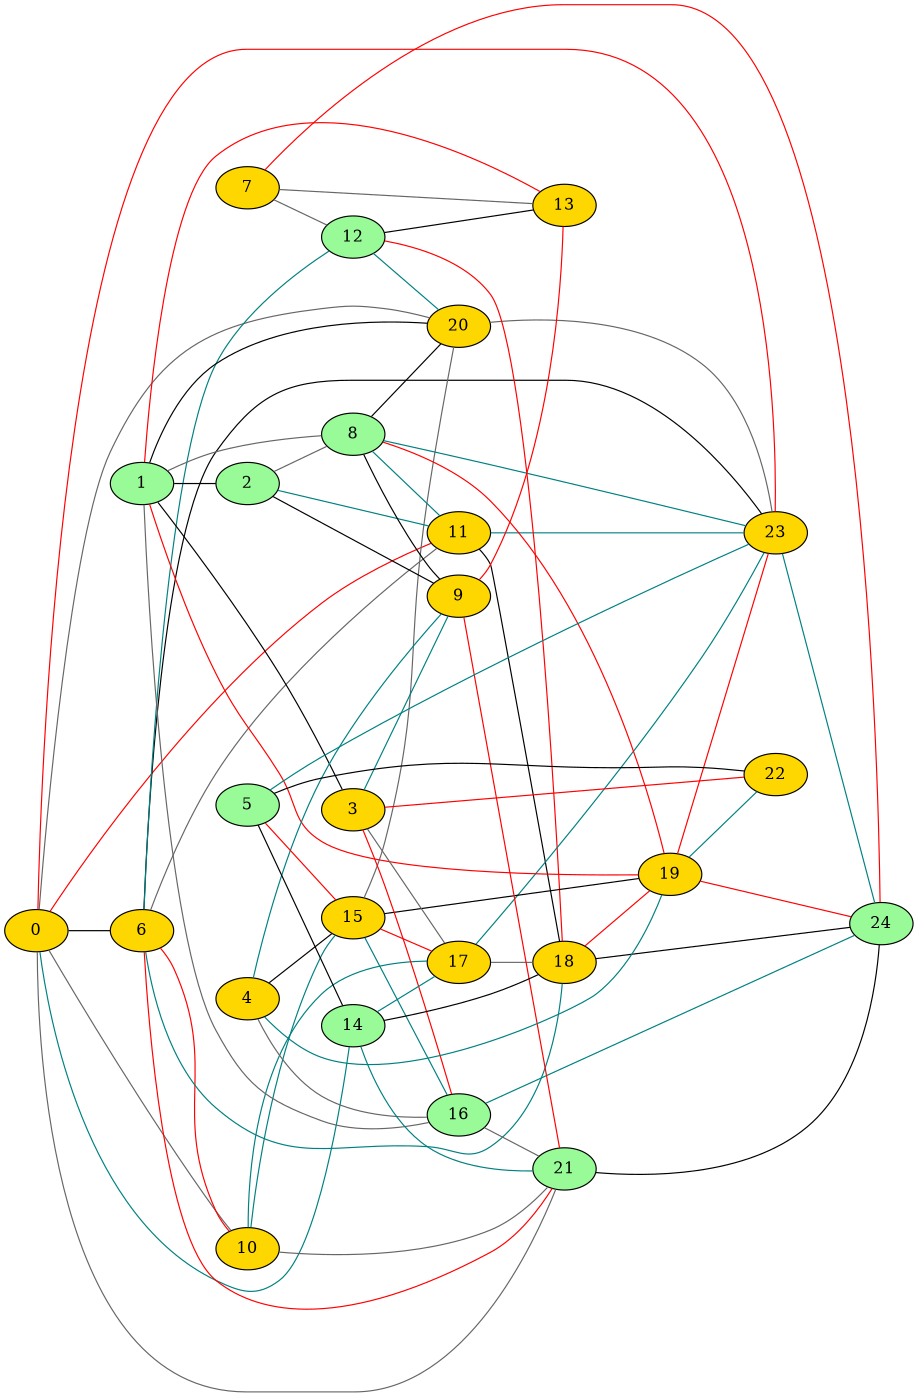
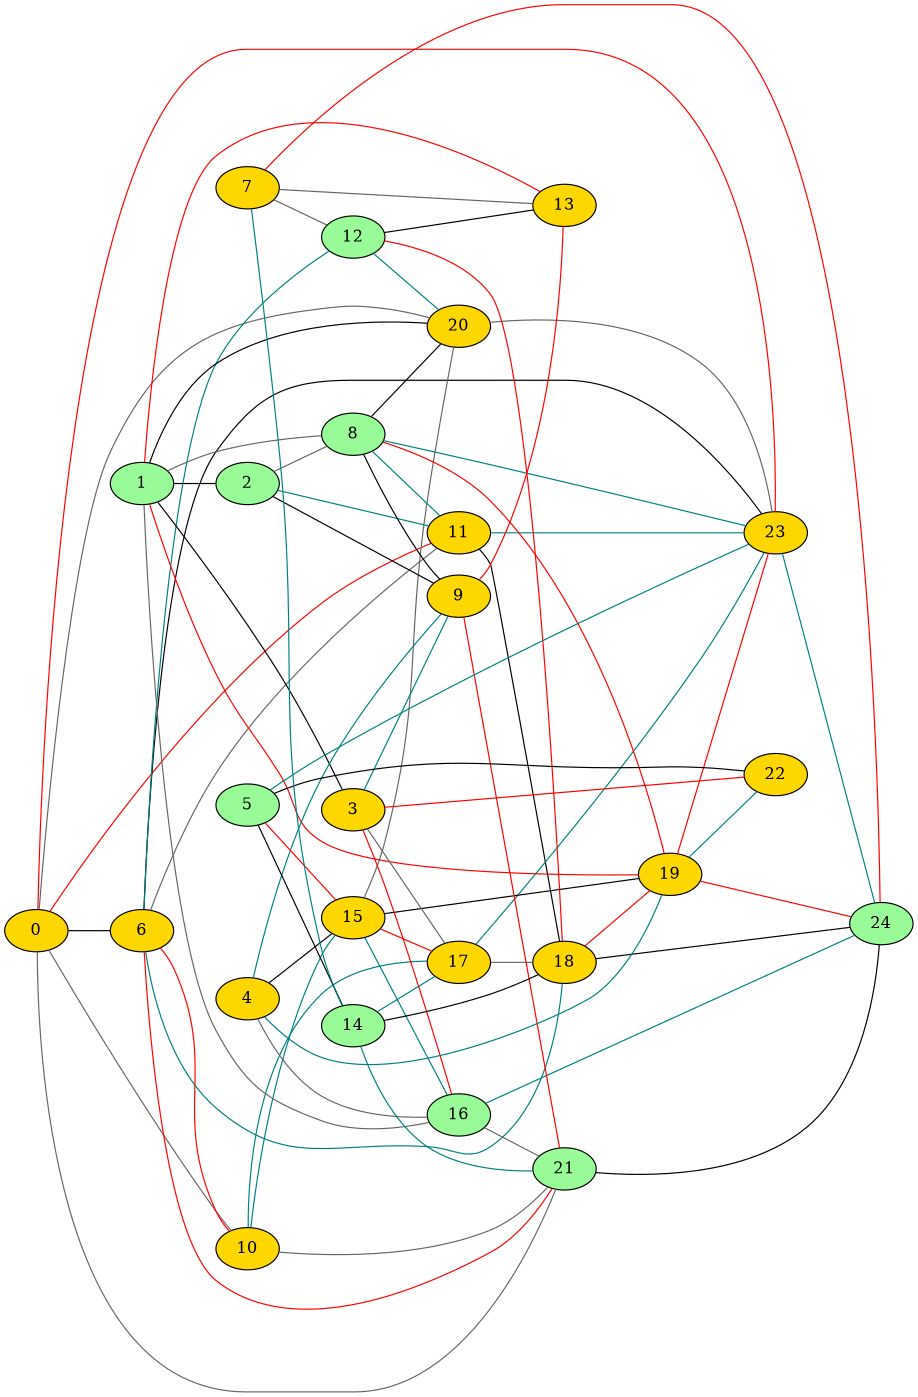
(186, 1261) -> (288, 610)
